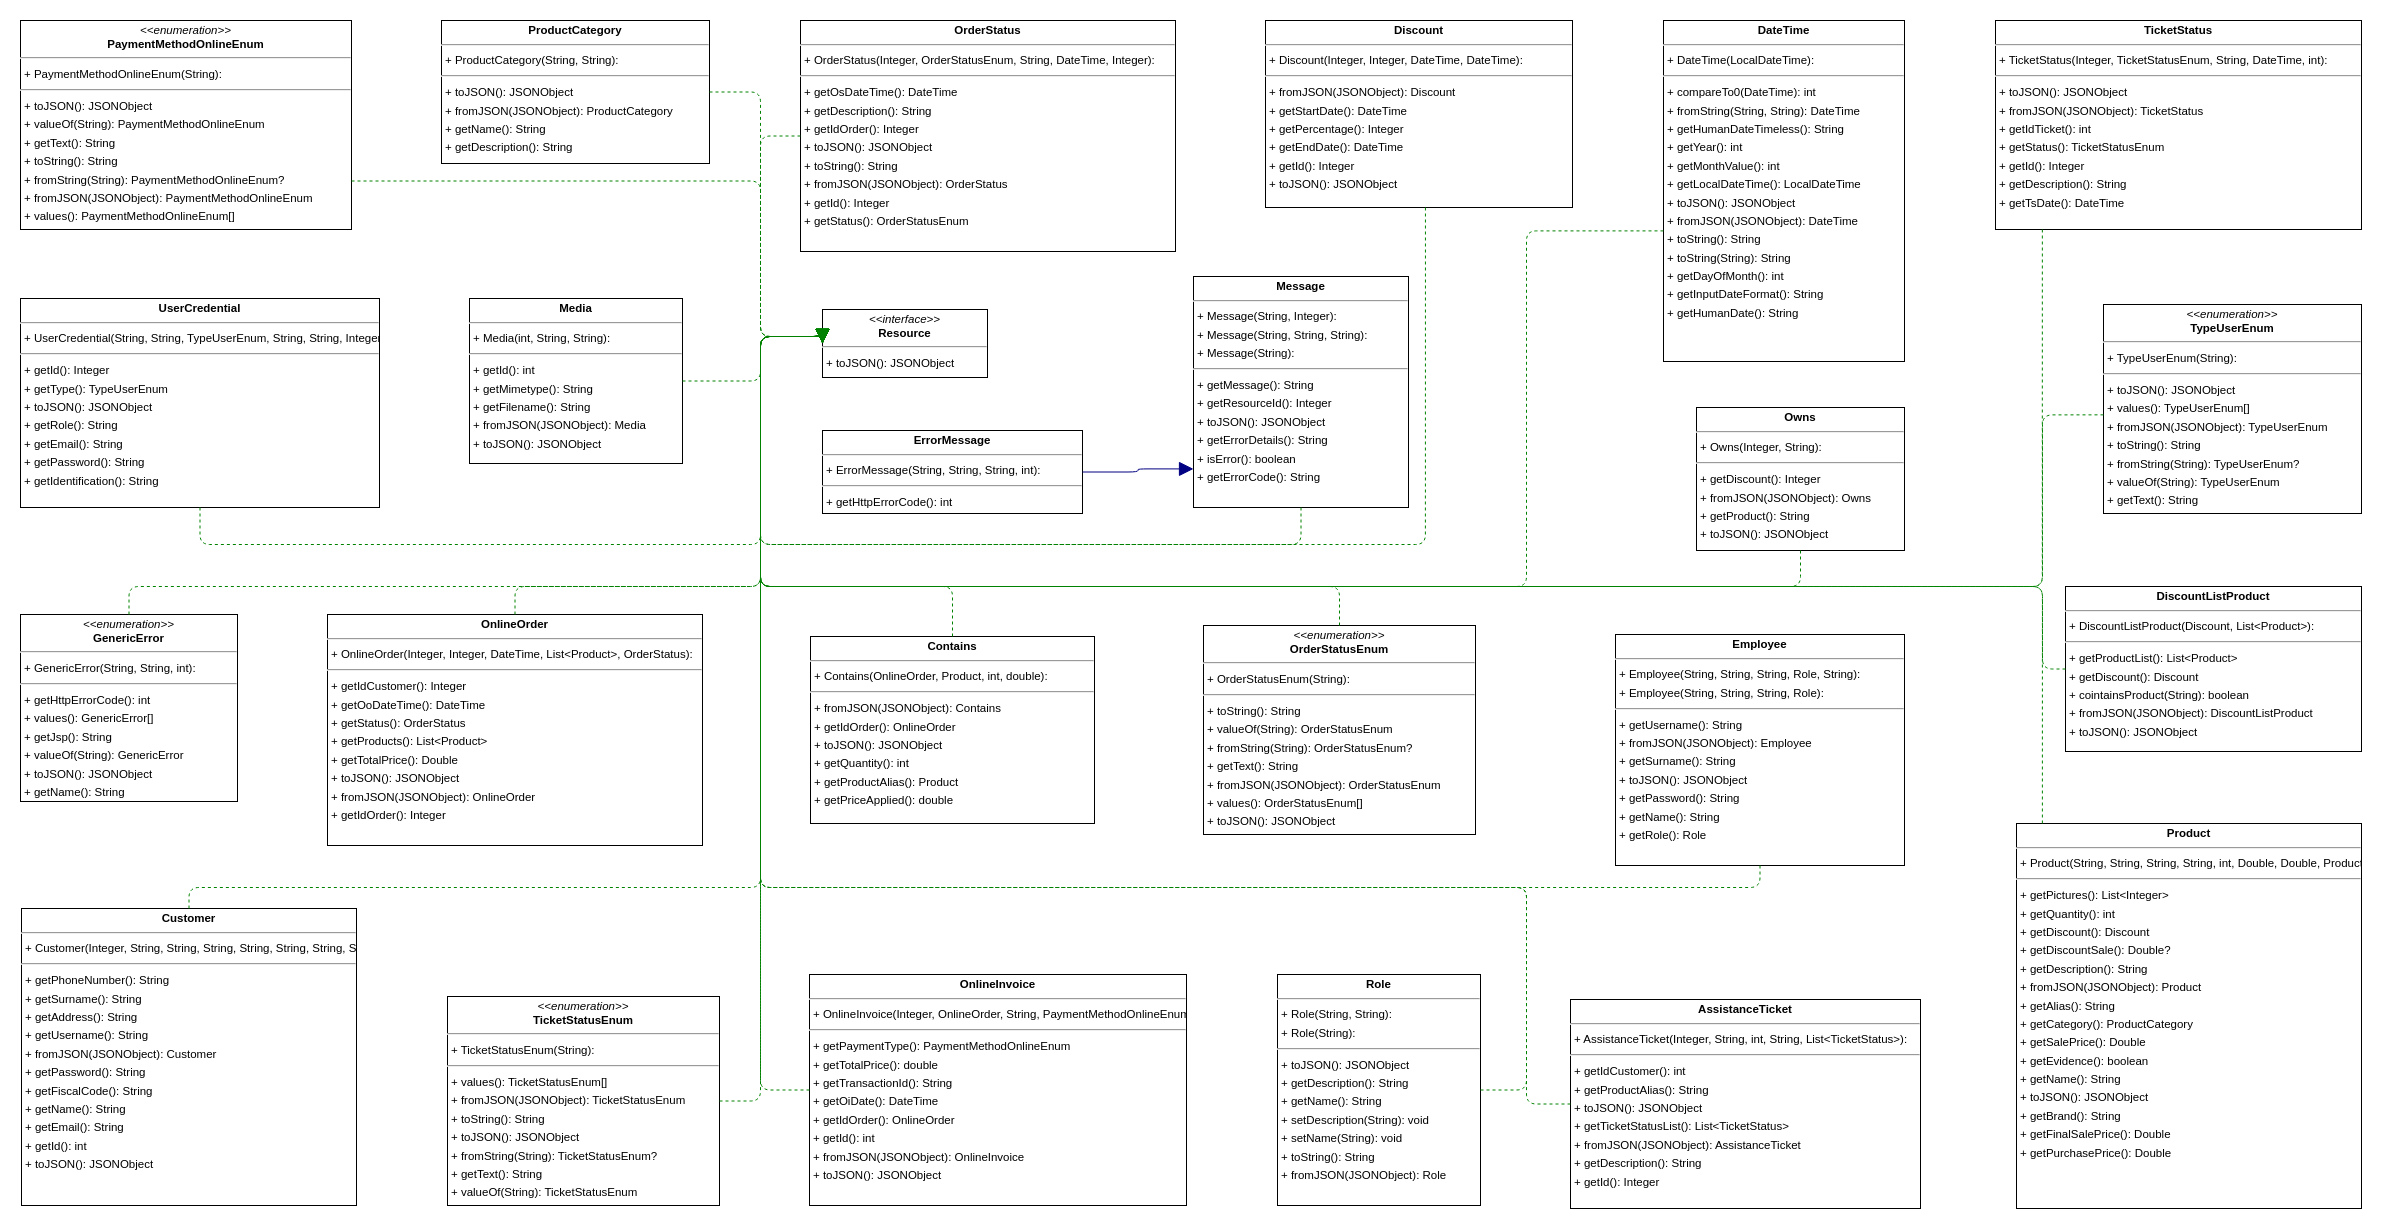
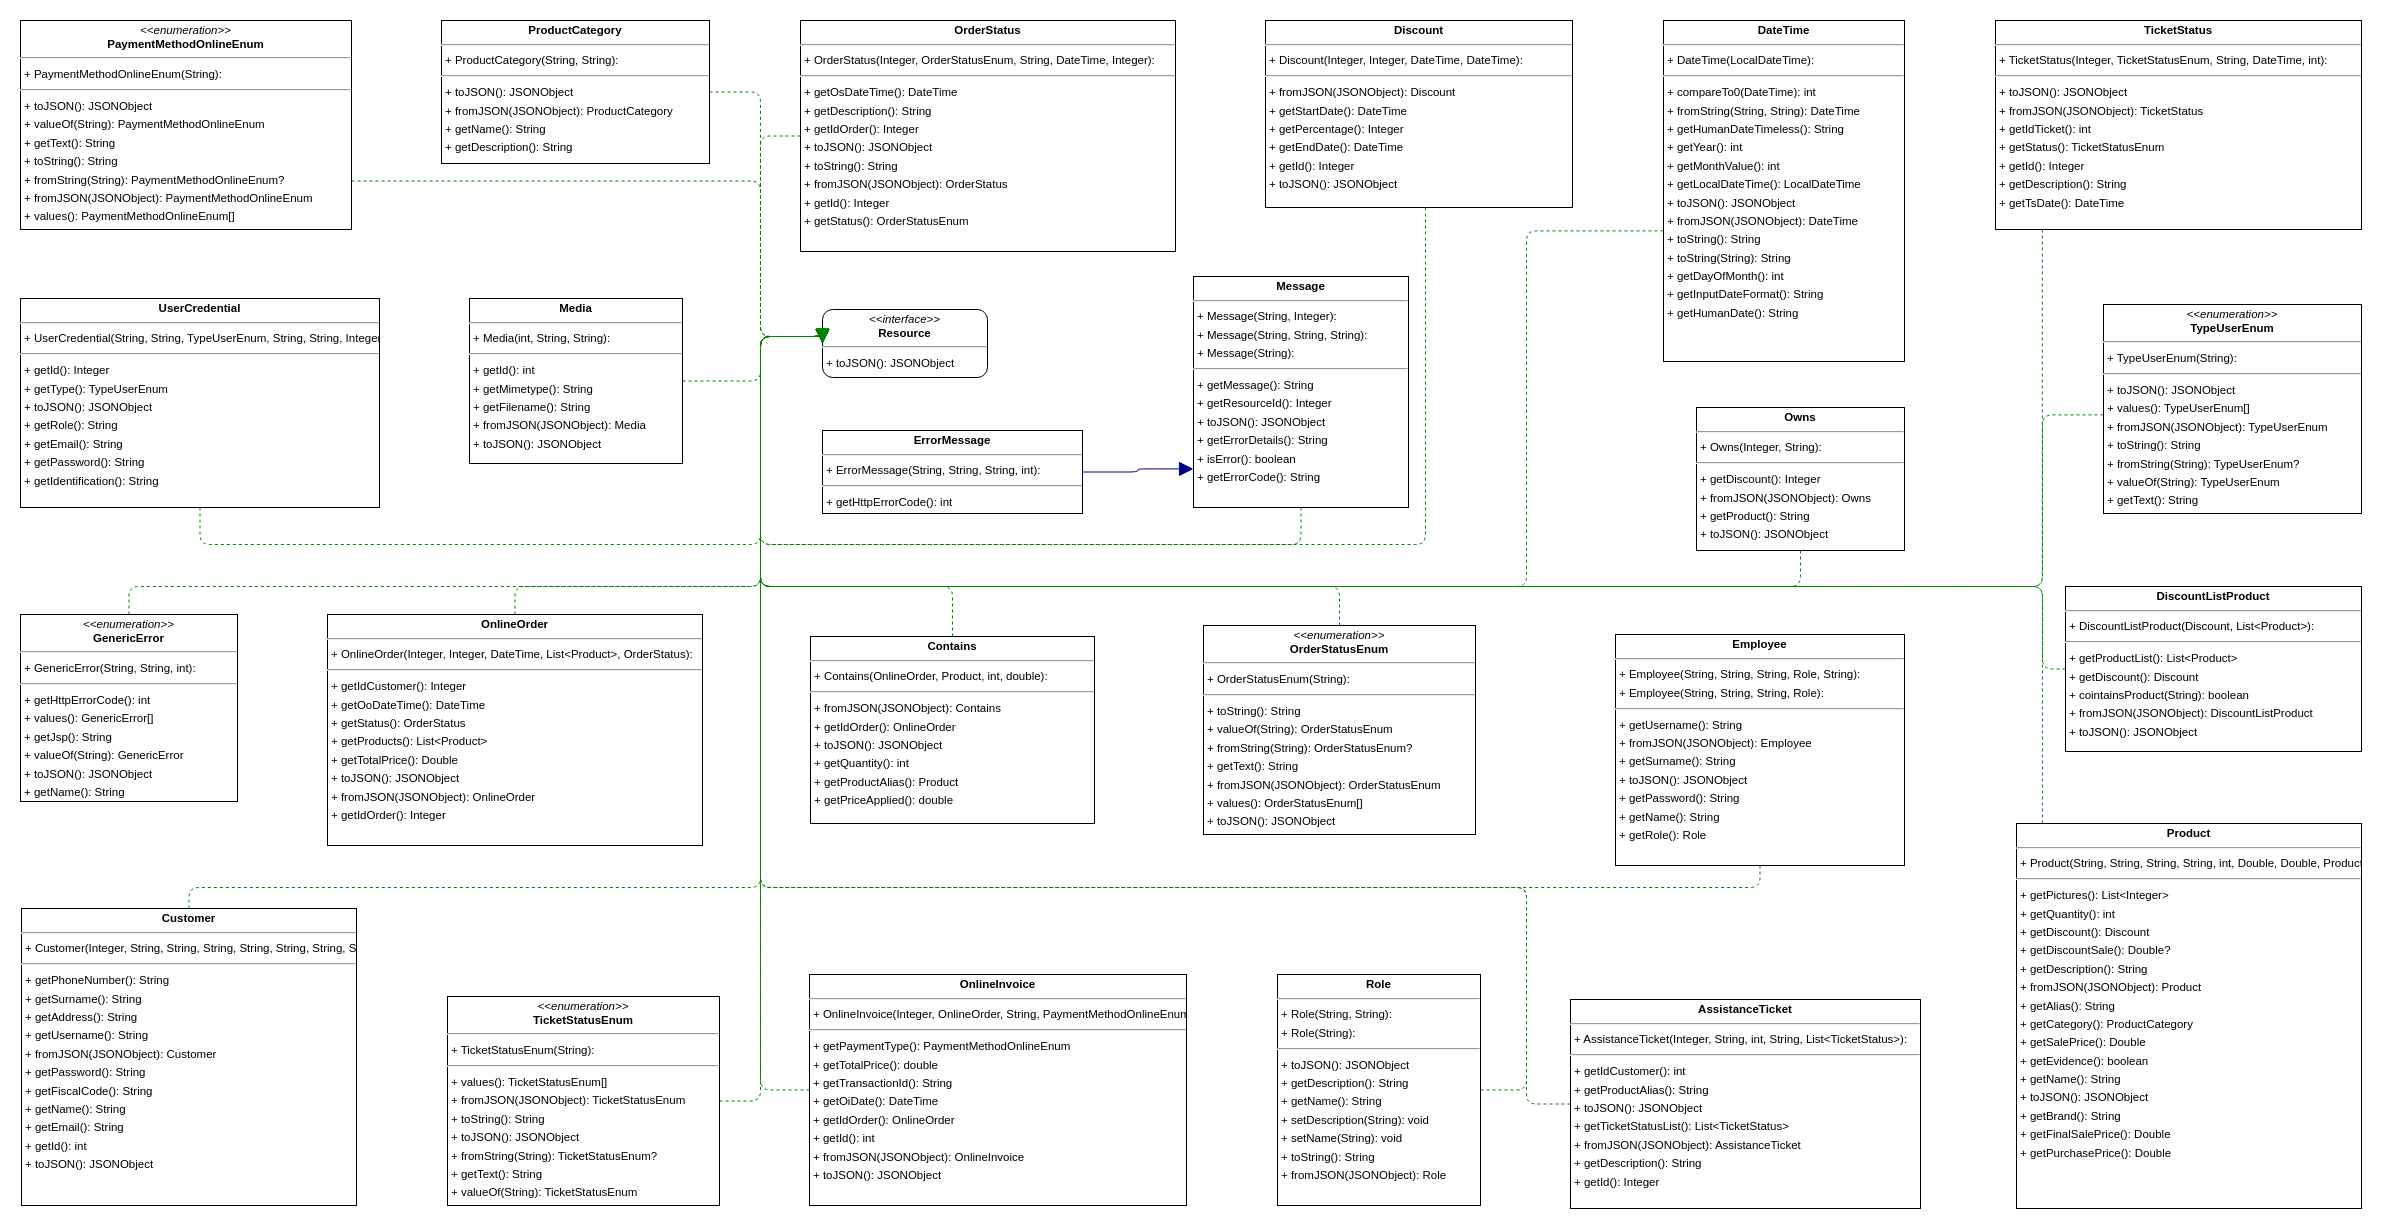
(905, 344) -> (905, 344)
